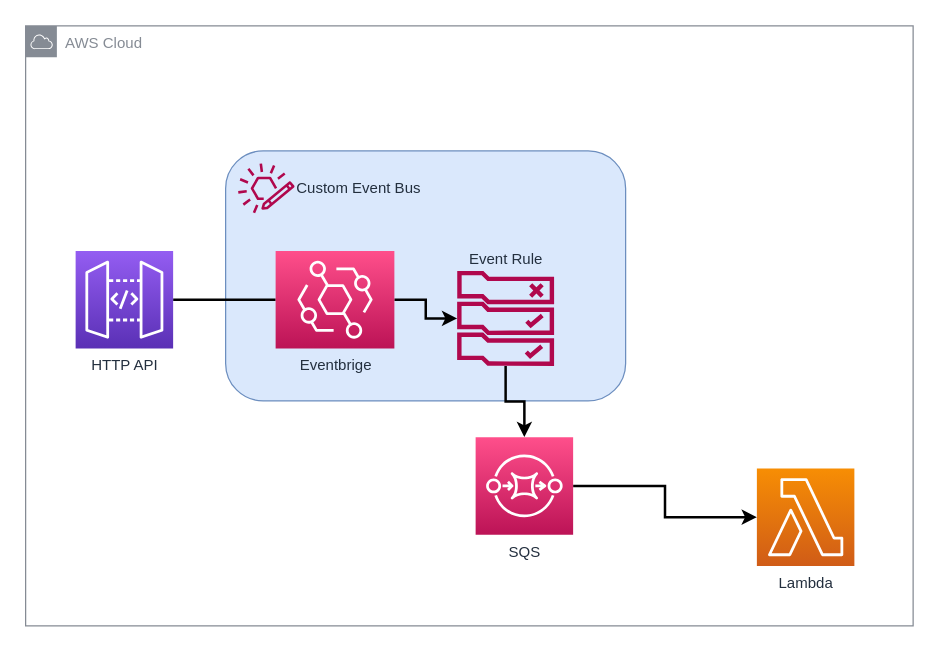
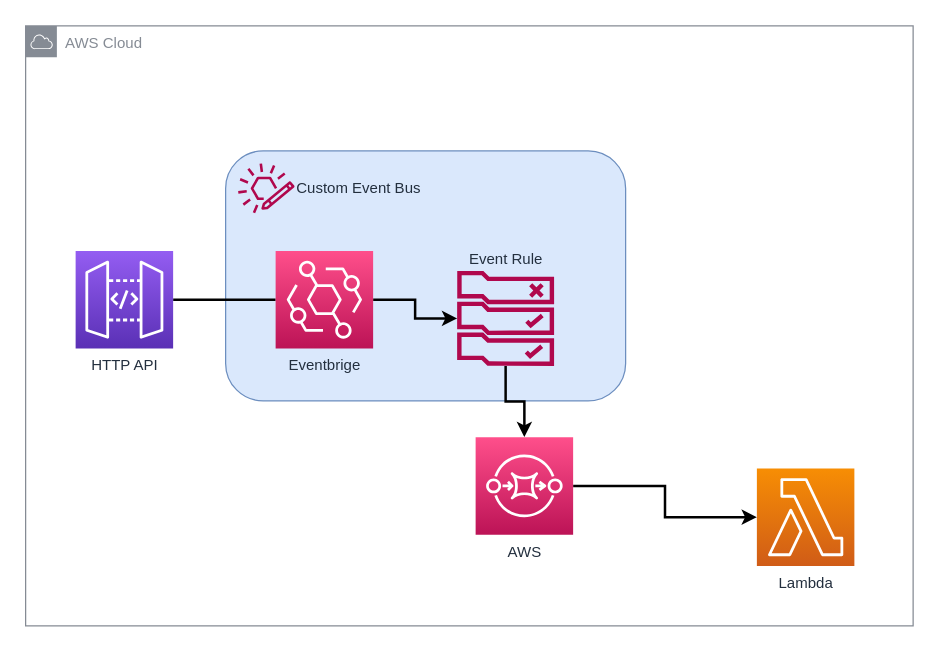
(335, 299) -> (324, 299)
(525, 552) -> (525, 552)
